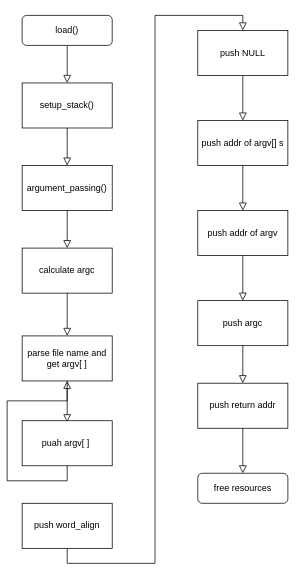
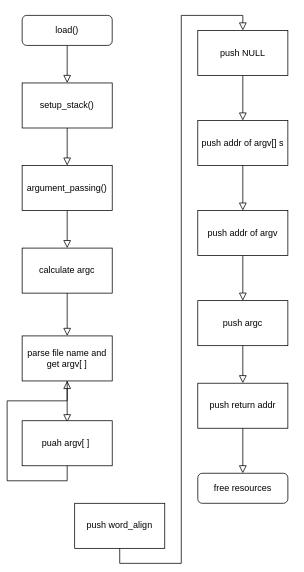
(67, 525) -> (120, 525)
